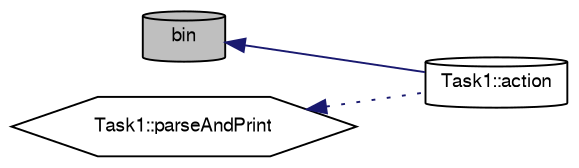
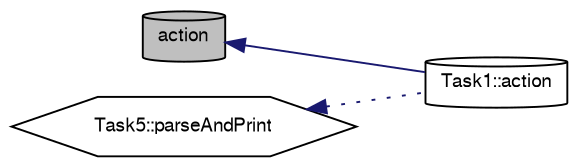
(184, 37) -> (184, 37)
(184, 127) -> (184, 127)
